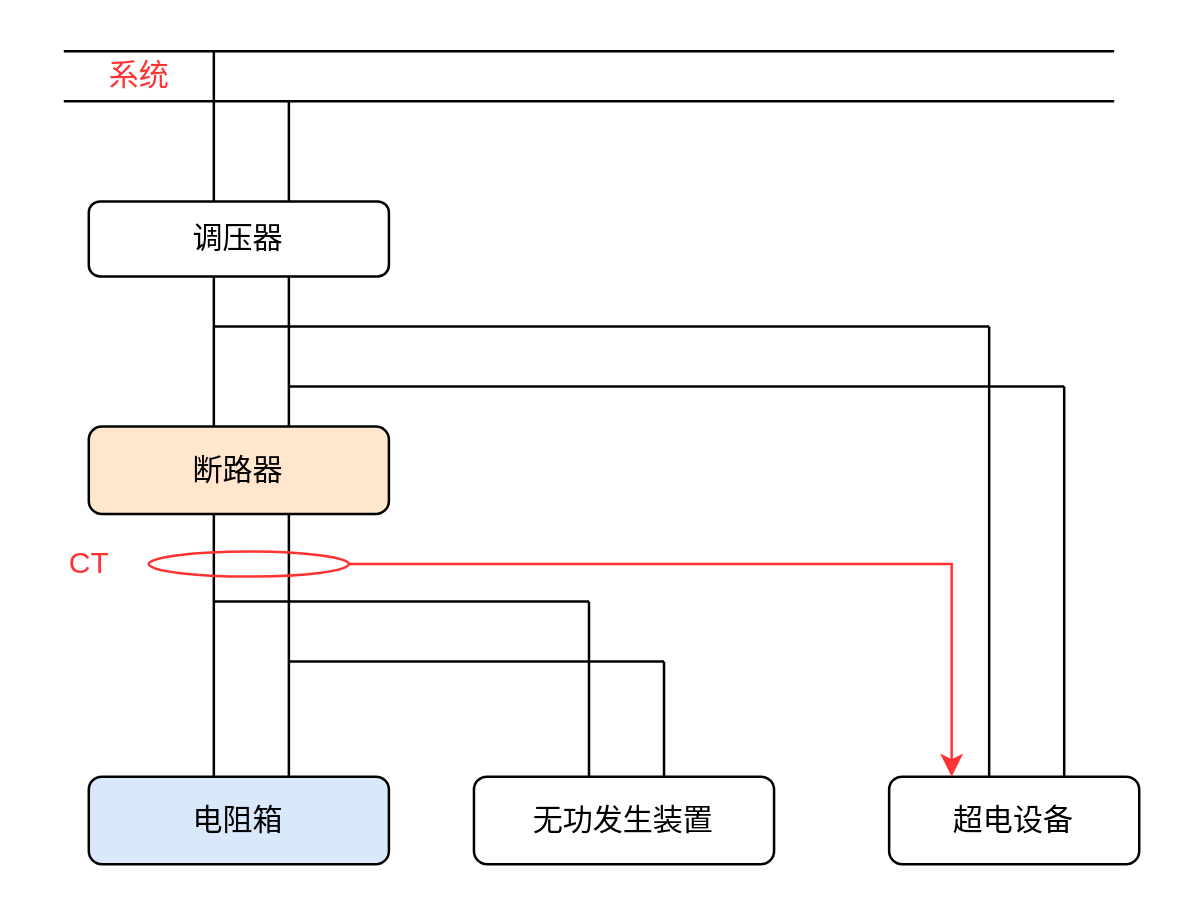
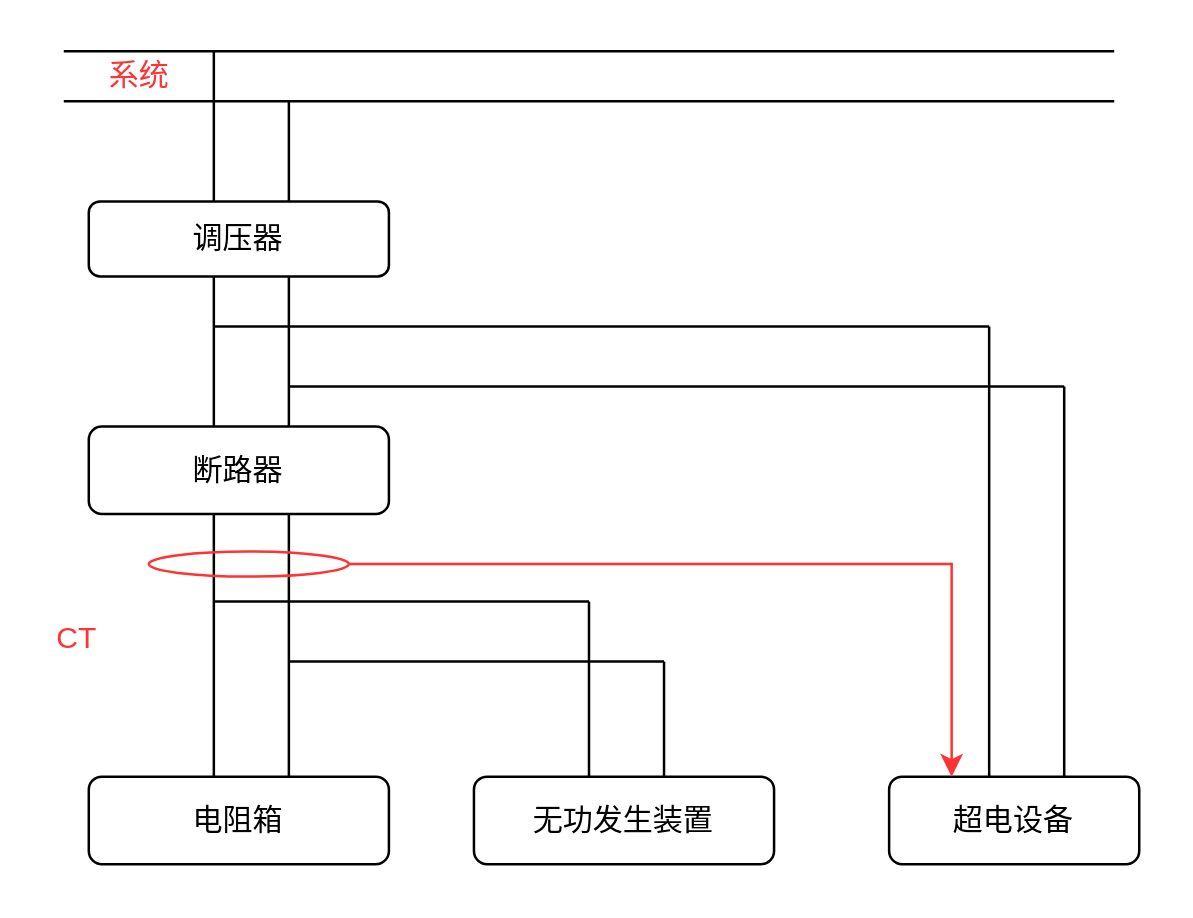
(239, 470) -> (239, 470)
(89, 564) -> (76, 639)
(239, 820) -> (239, 820)
